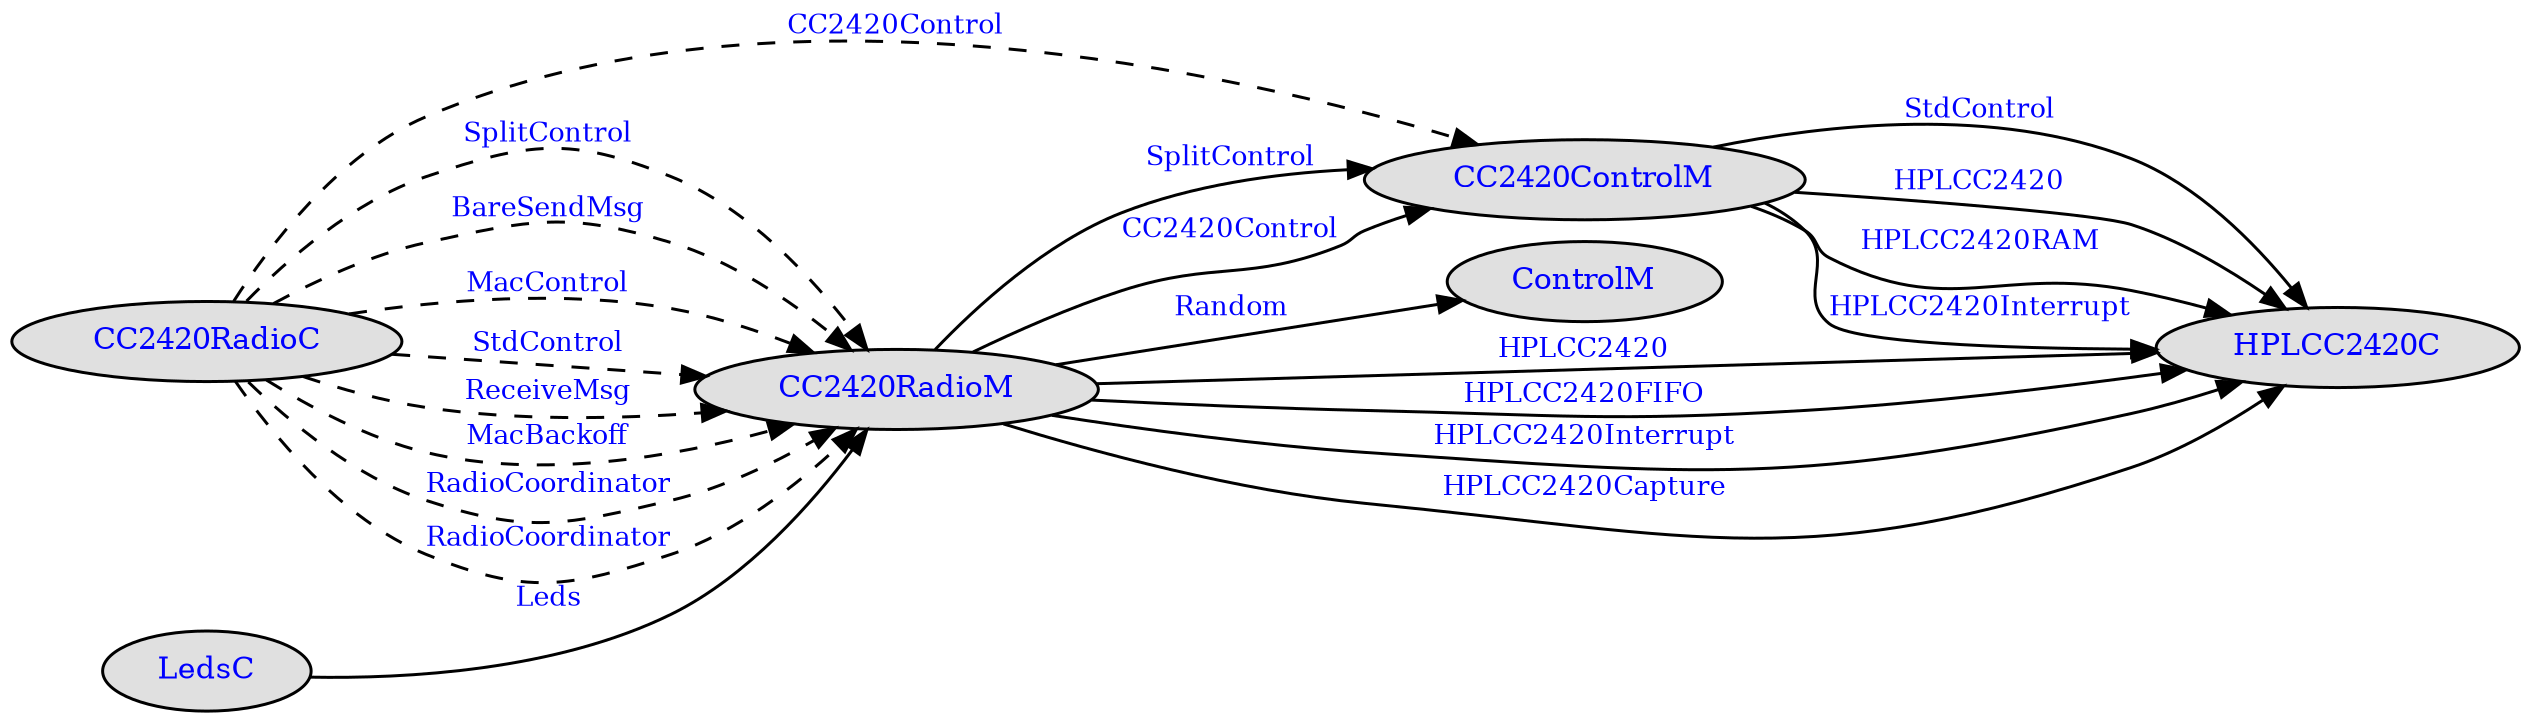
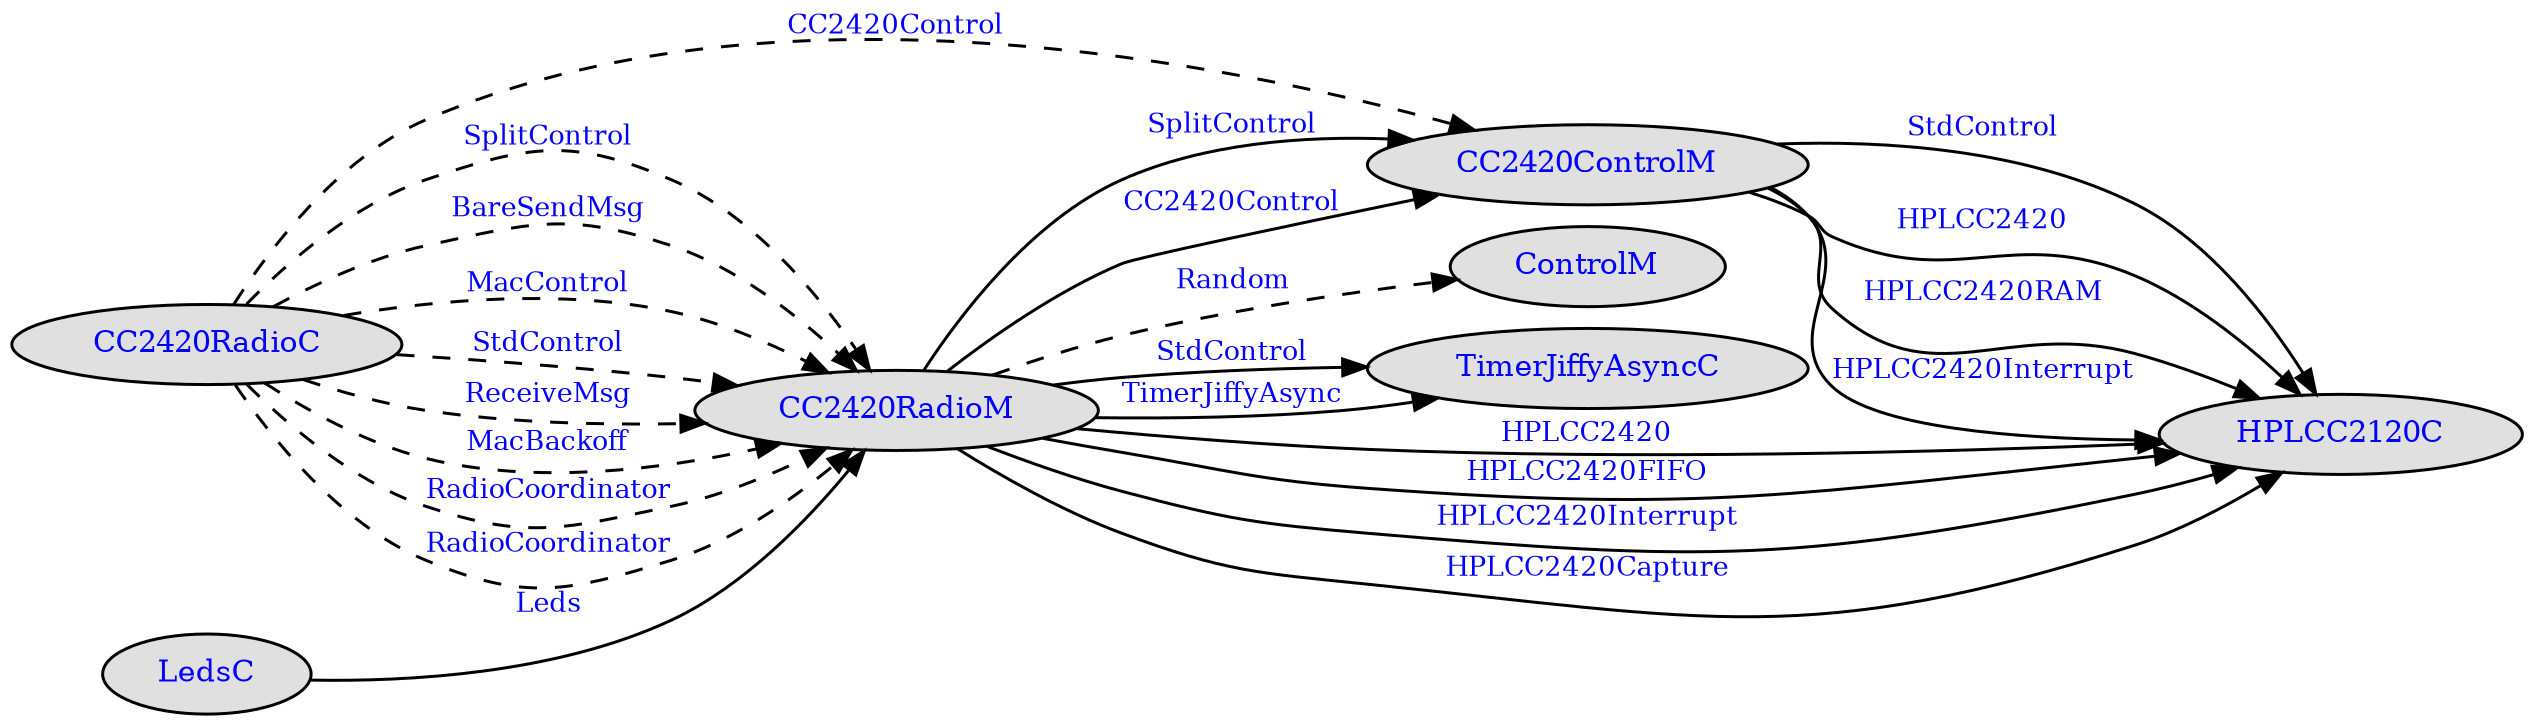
(1247, 335) -> (1210, 317)
(2338, 348) -> (2341, 434)
none -> (1588, 368)
